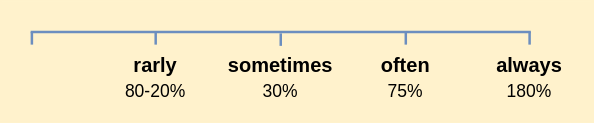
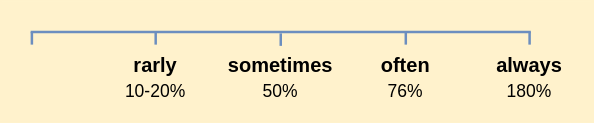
(156, 77) -> (156, 77)
(281, 77) -> (281, 77)
(406, 77) -> (406, 77)
